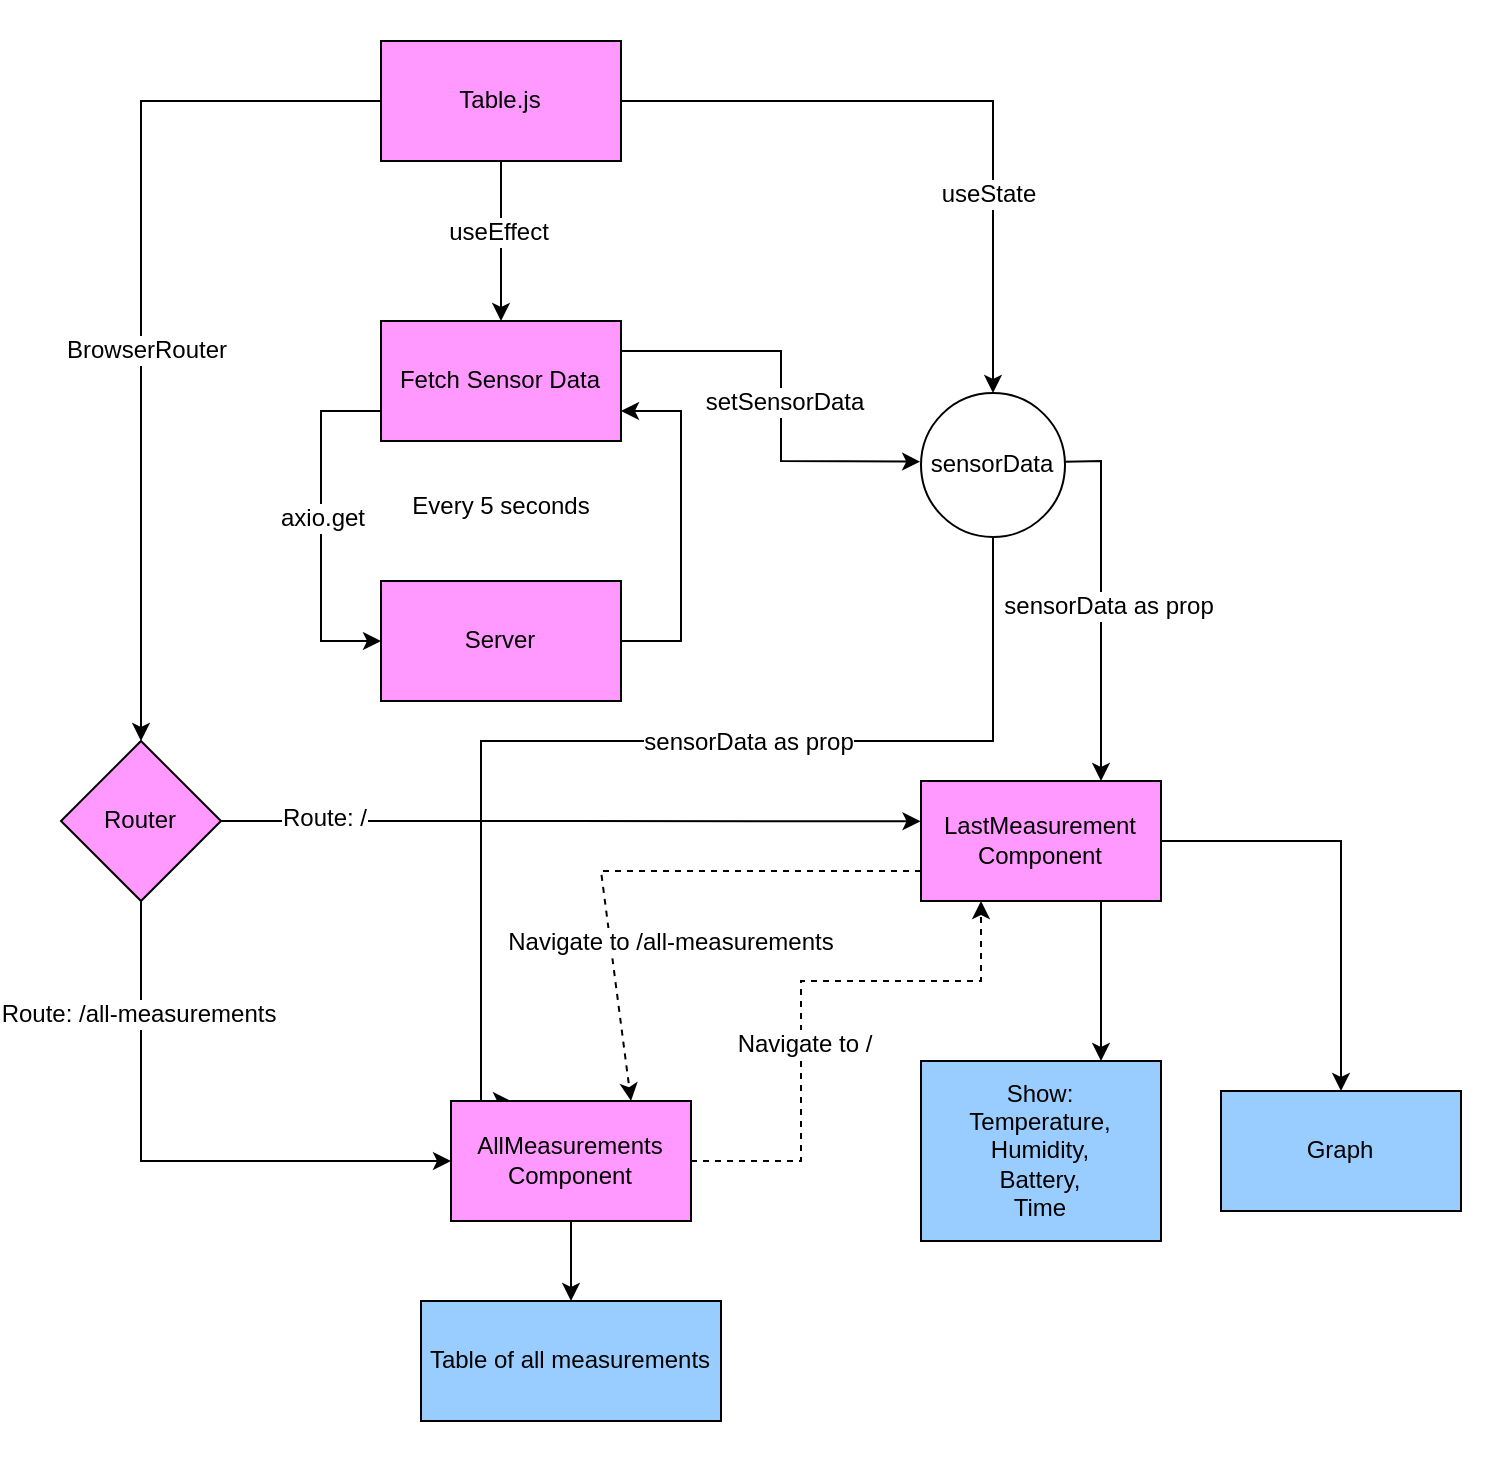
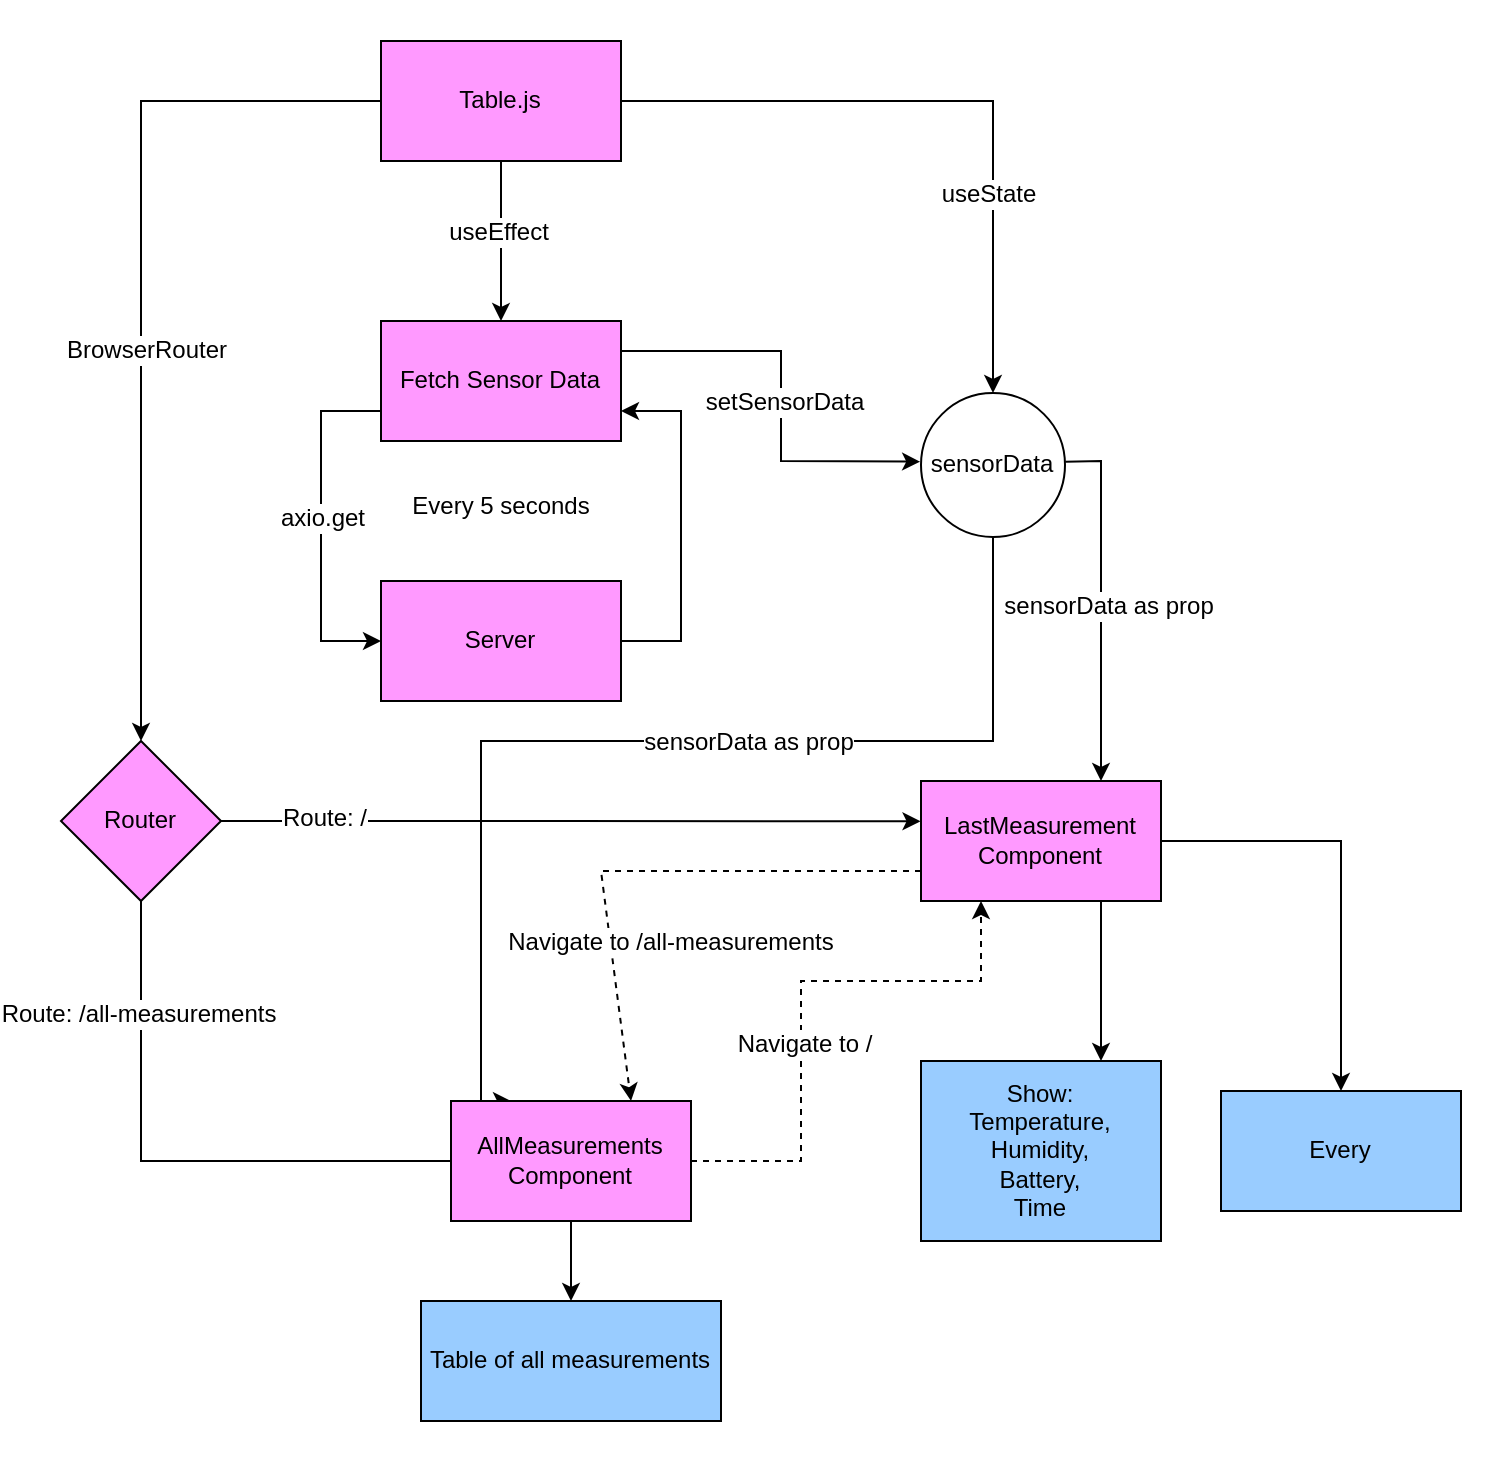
(1341, 1151) -> (1341, 1151)
(436, 1161) -> (441, 1161)
